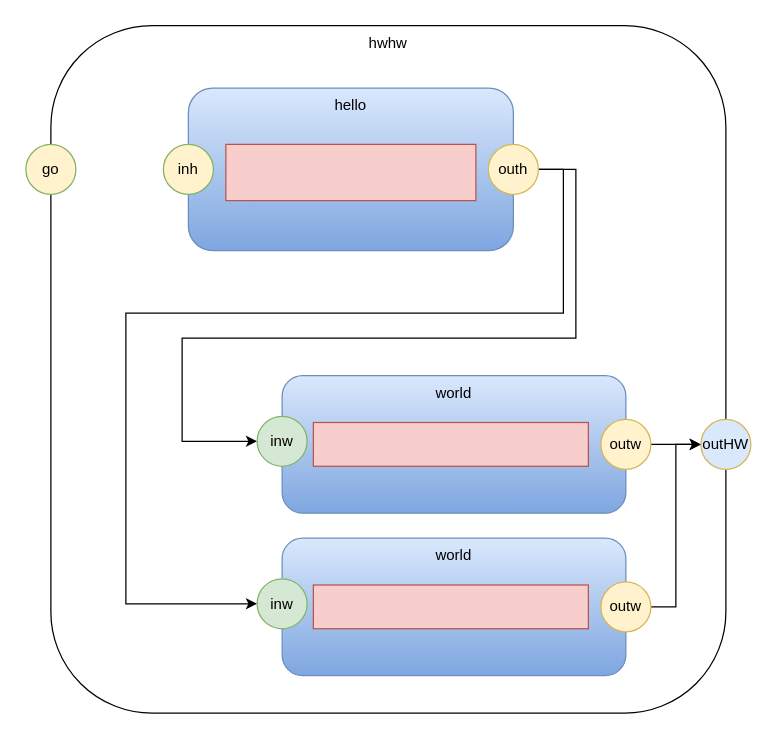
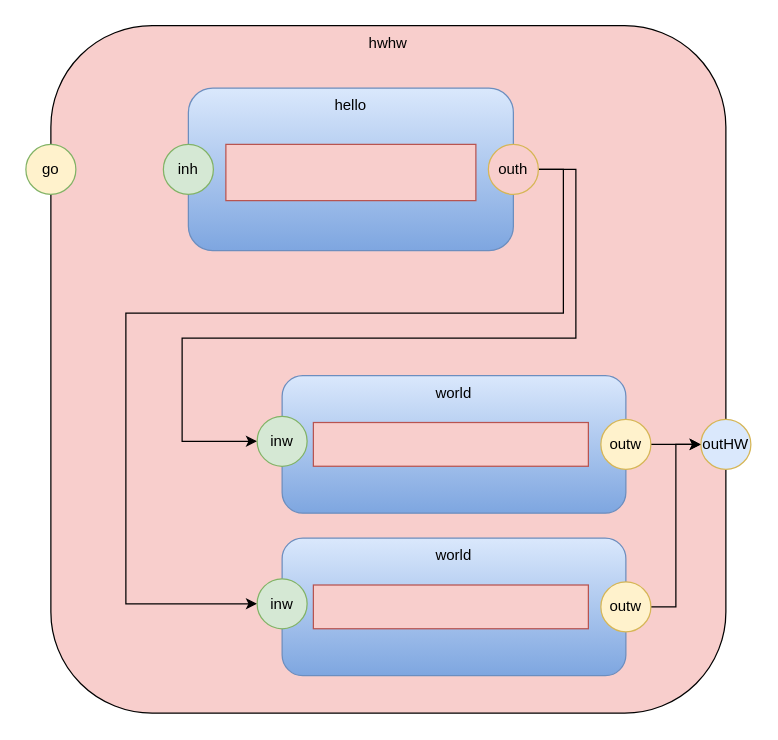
(188, 169) -> (188, 169)
(513, 169) -> (513, 169)
(388, 369) -> (388, 369)
